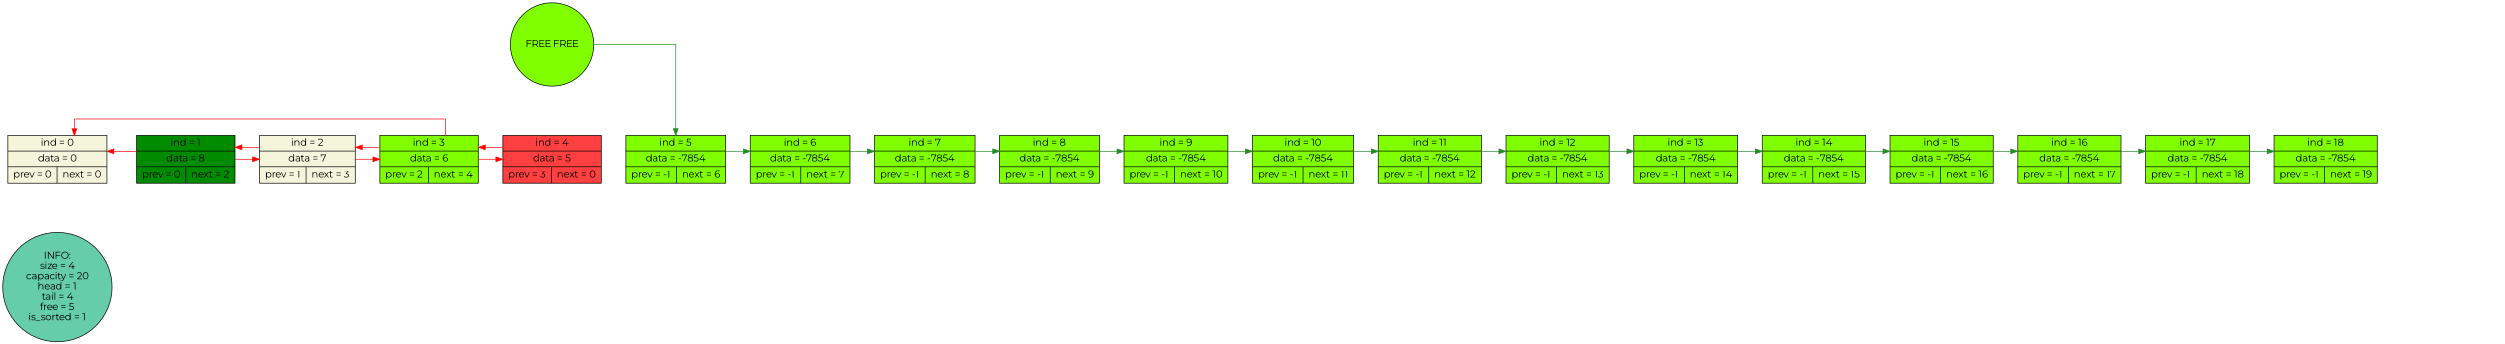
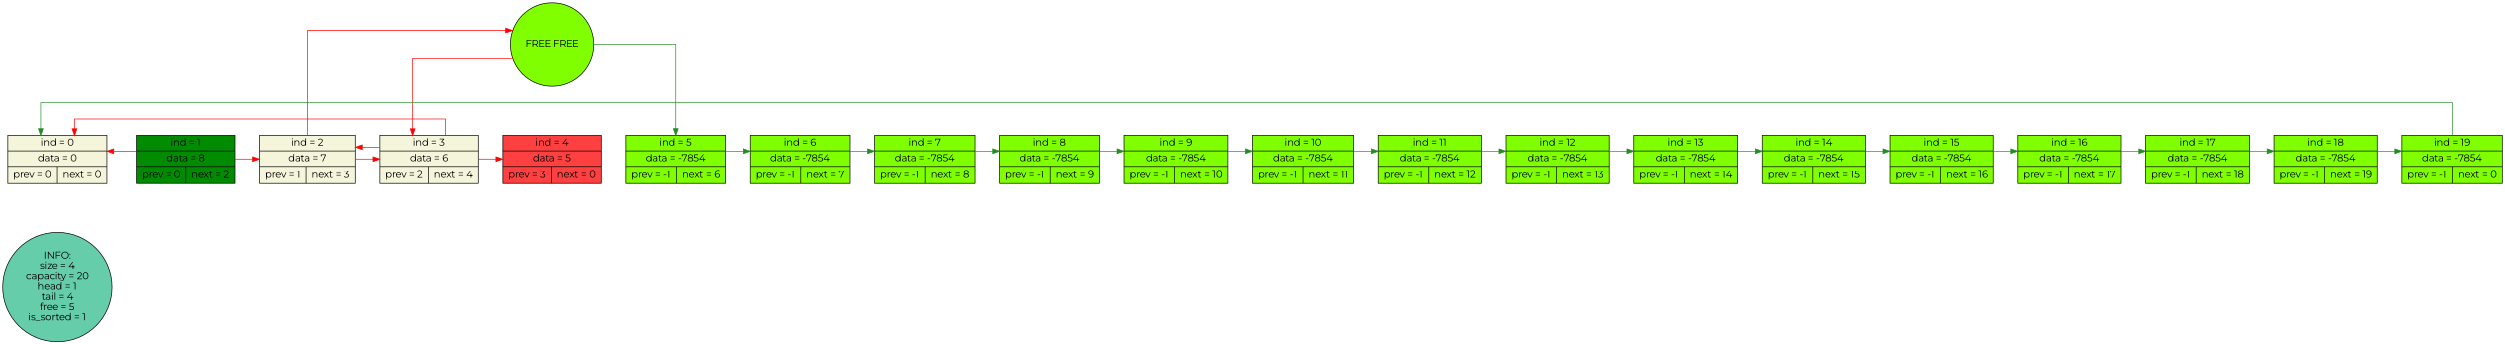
(251, 147) -> (354, 31)
(494, 147) -> (427, 58)
(429, 159) -> (429, 159)
none -> (2452, 159)
